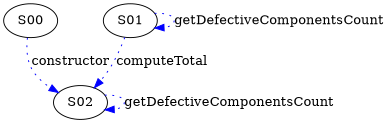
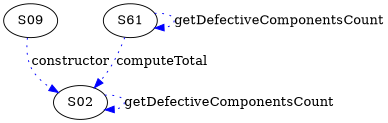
(31, 21) -> (31, 21)
(130, 21) -> (130, 21)
